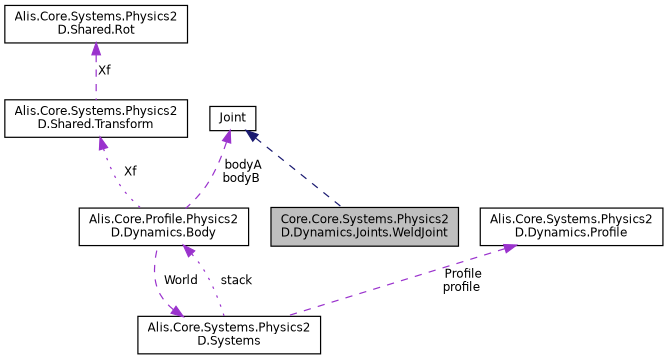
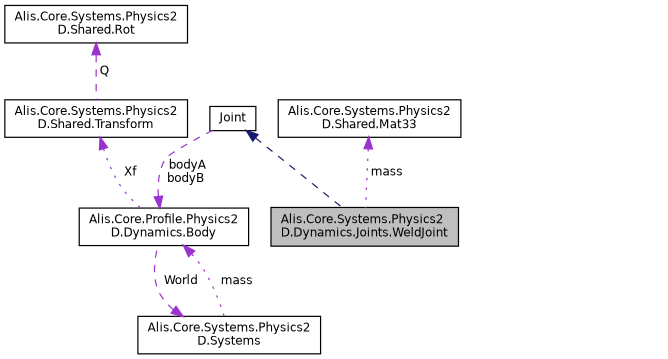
(103, 71) -> (103, 71)
none -> (370, 119)
(211, 178) -> (172, 154)
(365, 227) -> (365, 227)
(572, 227) -> none
(235, 281) -> (235, 281)
